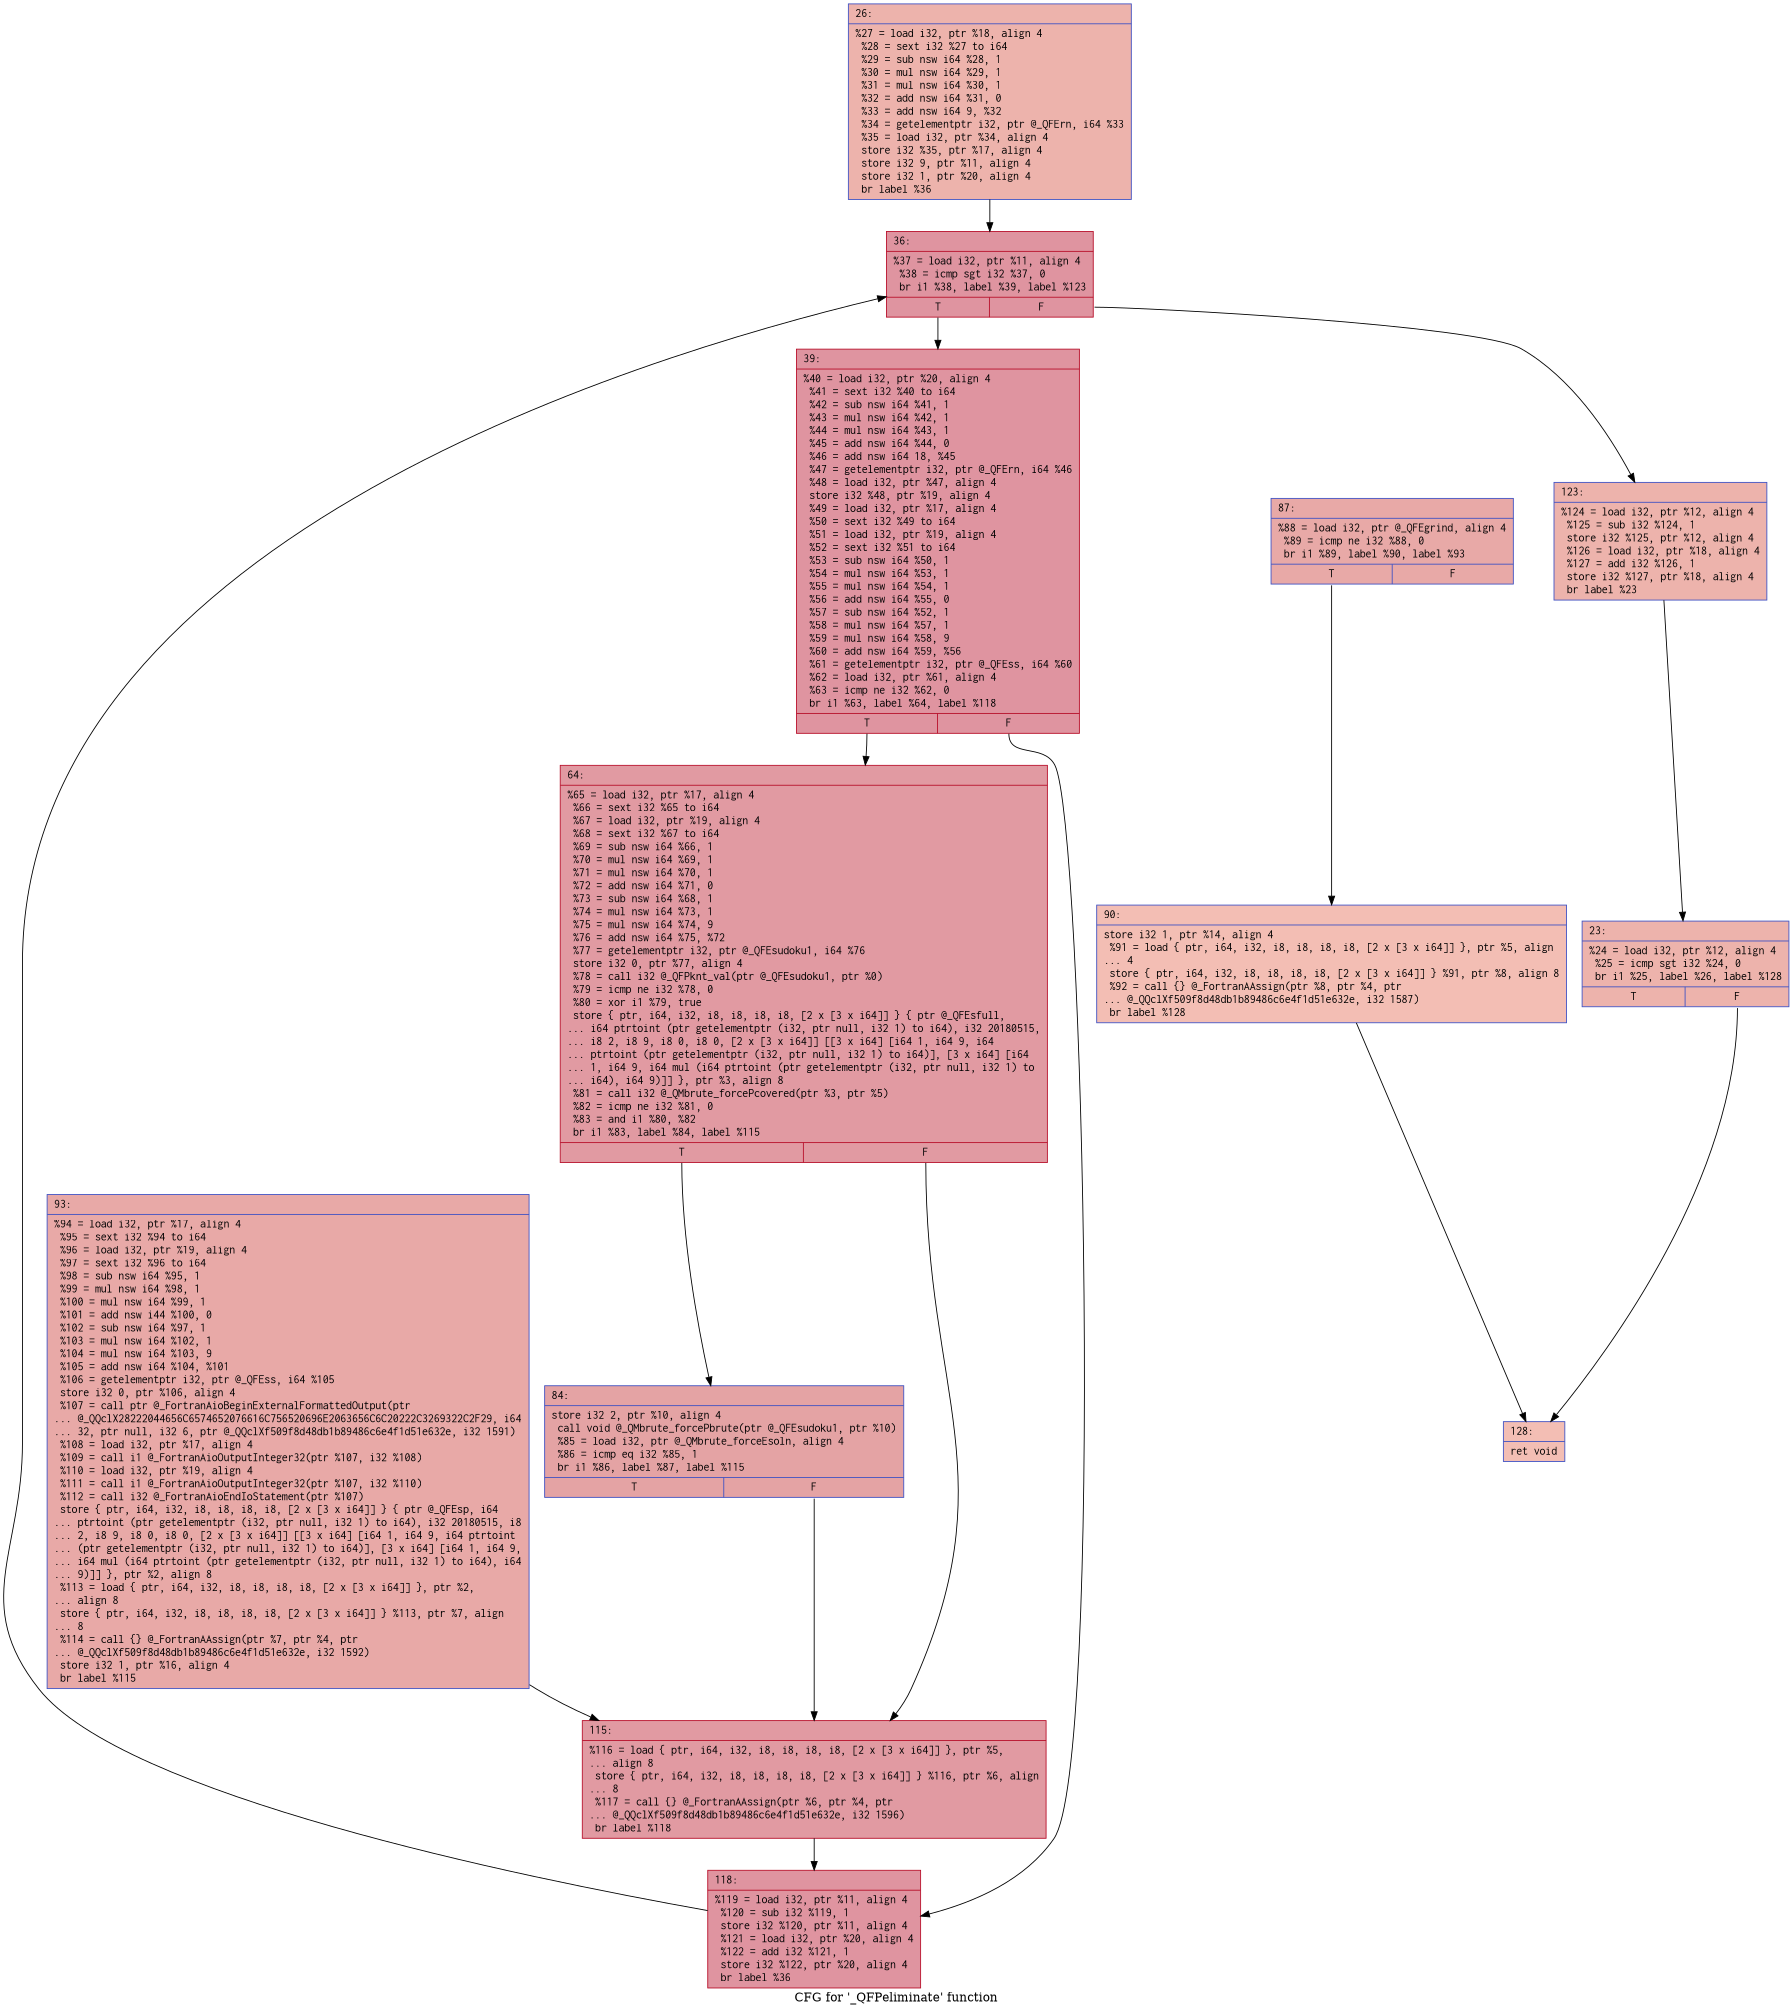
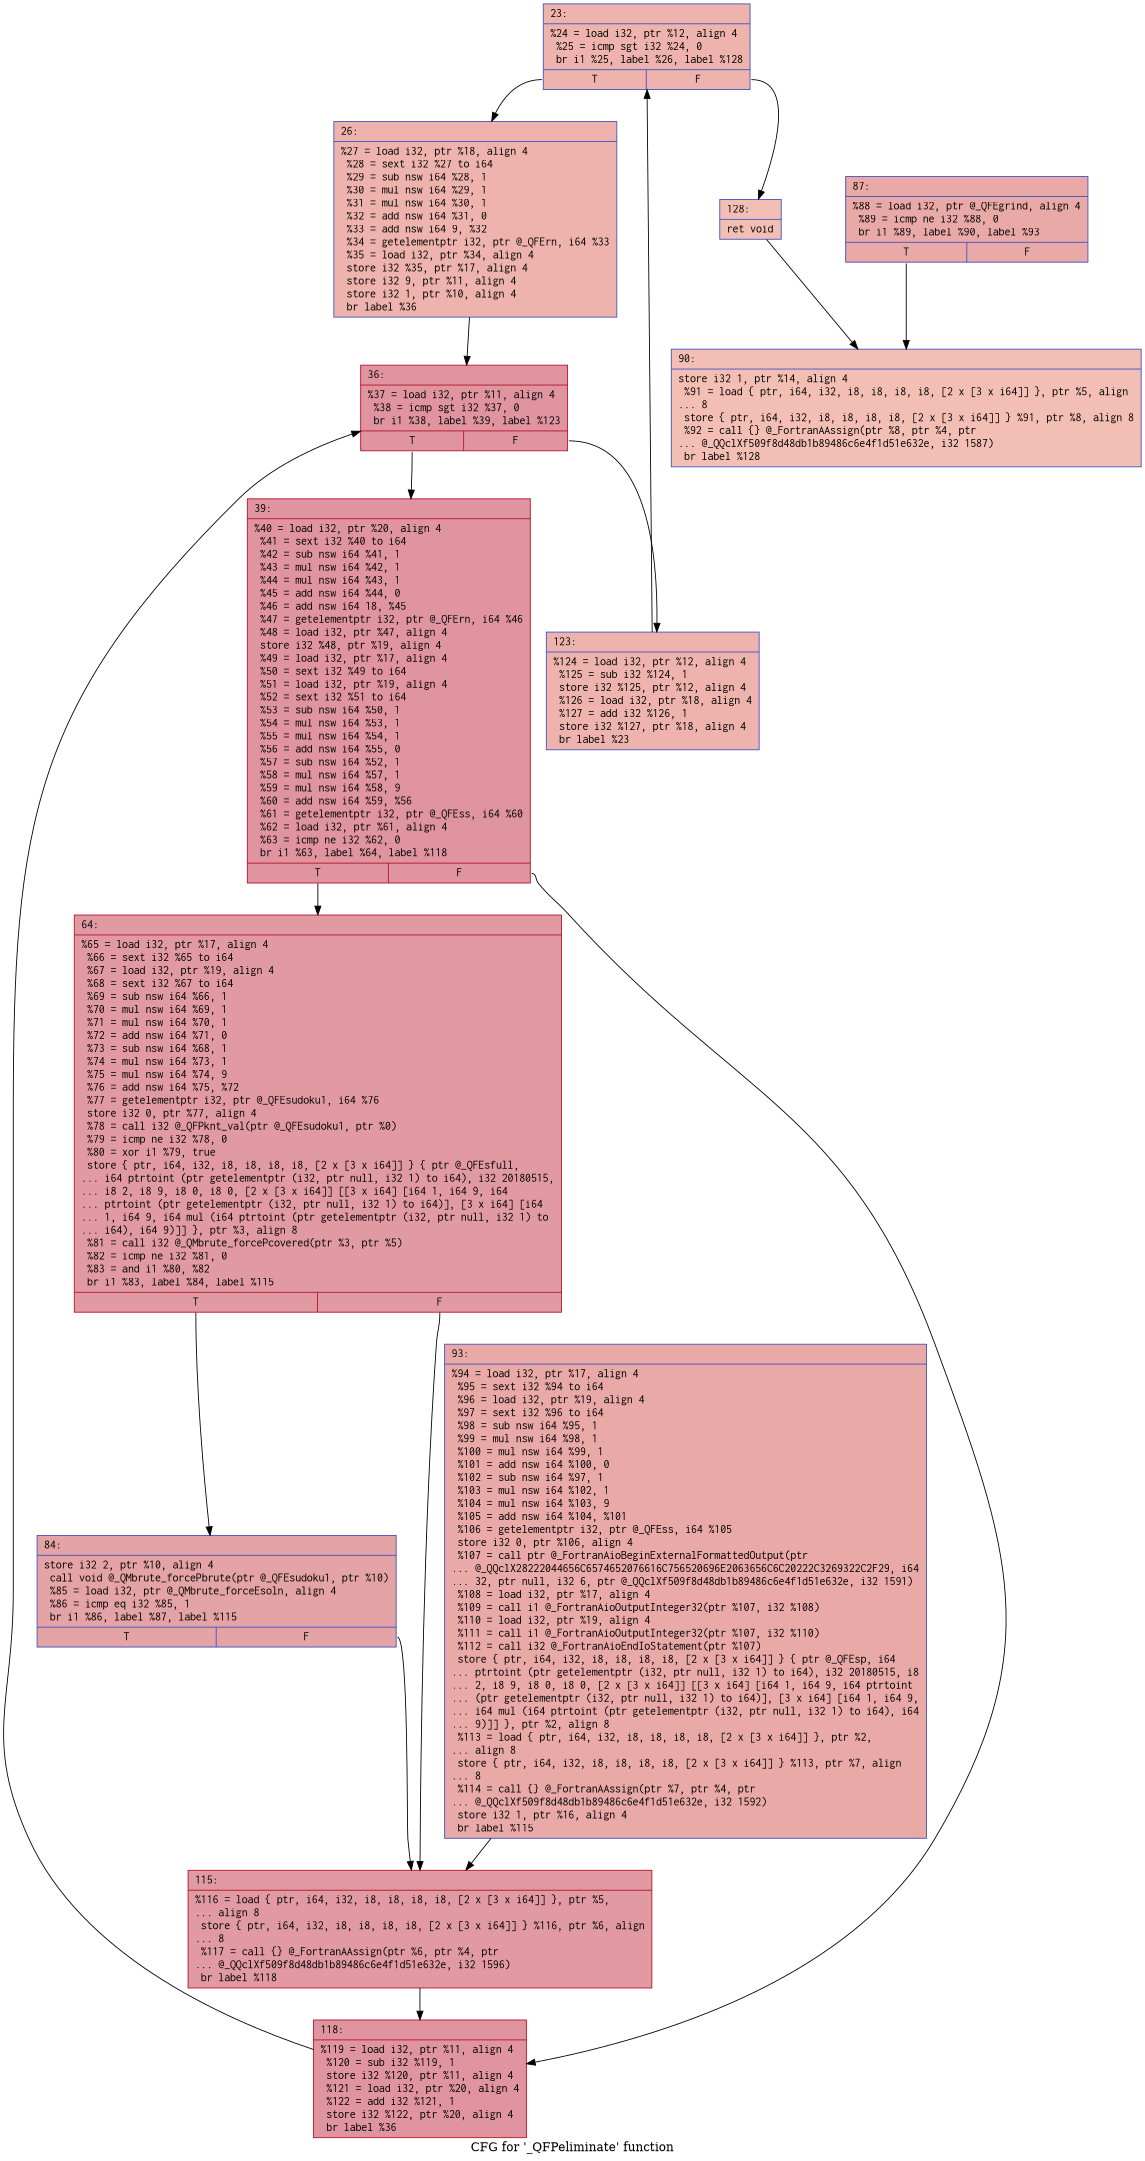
none -> (514, 89)
(943, 176) -> (429, 294)
(1118, 960) -> (693, 405)
(1439, 1218) -> (809, 291)
(133, 1315) -> (531, 1464)
